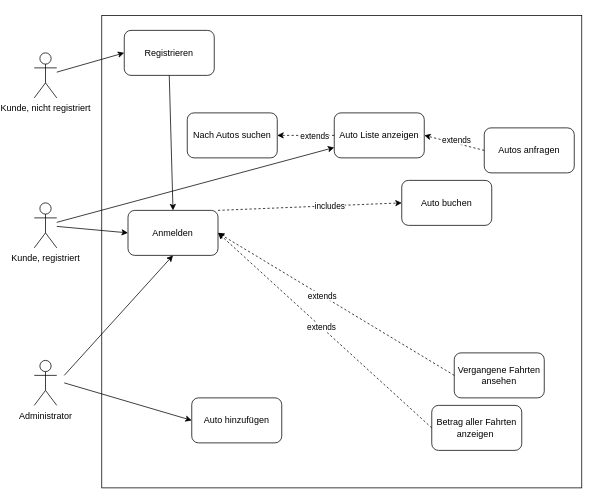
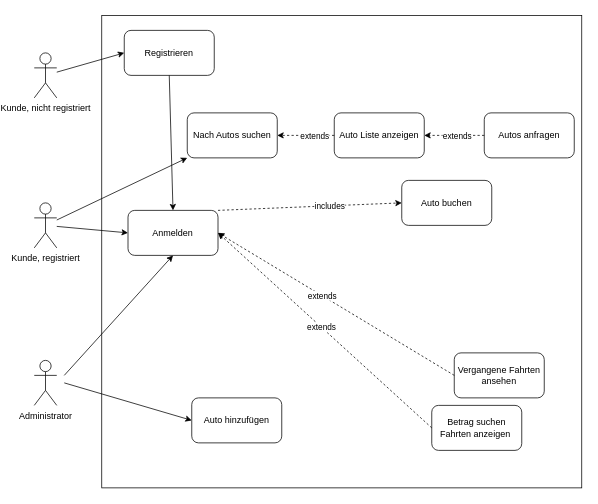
(529, 150) -> (529, 135)
(193, 186) -> (119, 190)
(477, 428) -> (477, 428)
